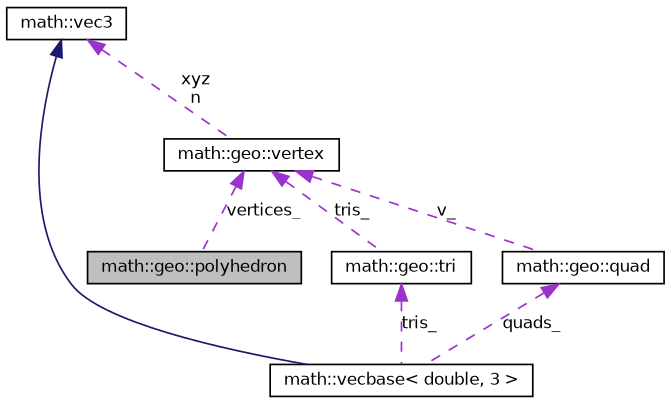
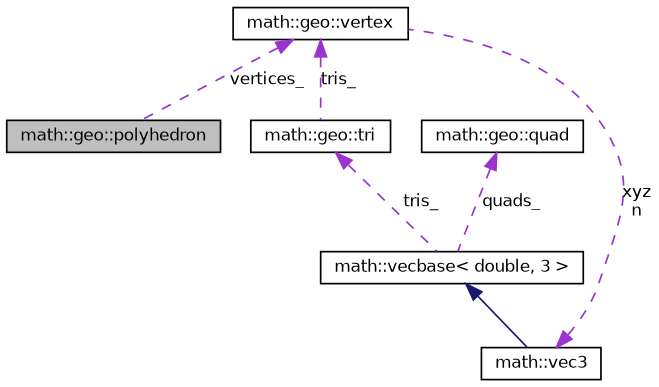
(426, 214) -> none
(77, 290) -> (502, 322)
